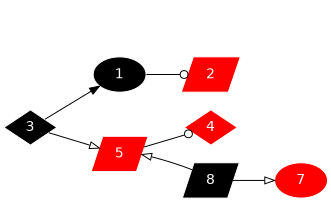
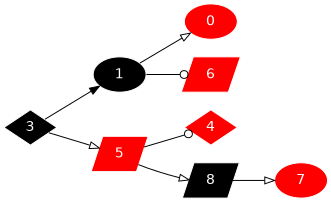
none -> (211, 22)
(211, 75) -> (211, 75)
(172, 163) -> (159, 172)
